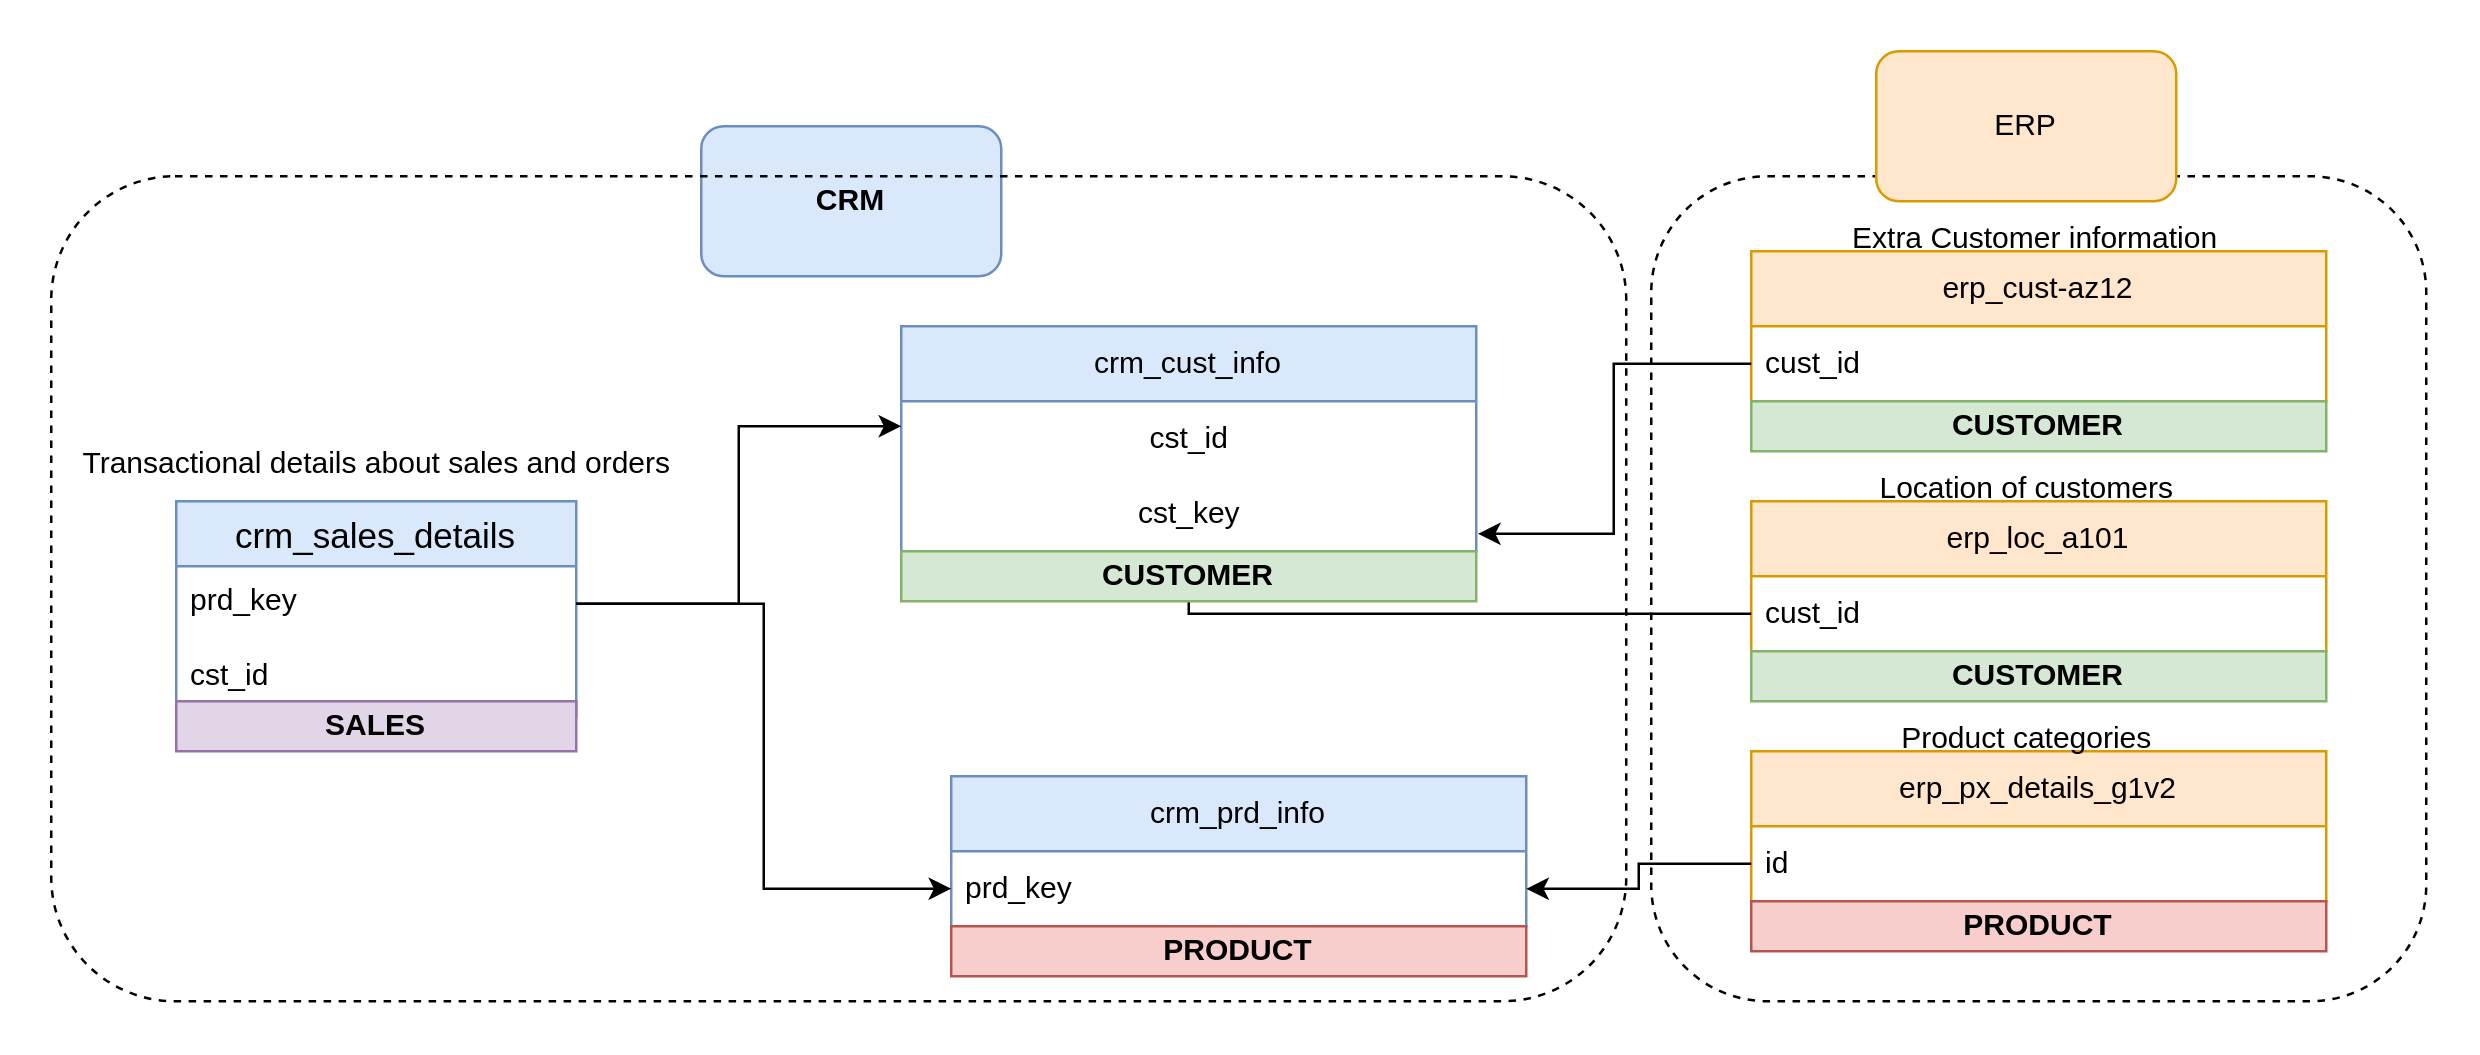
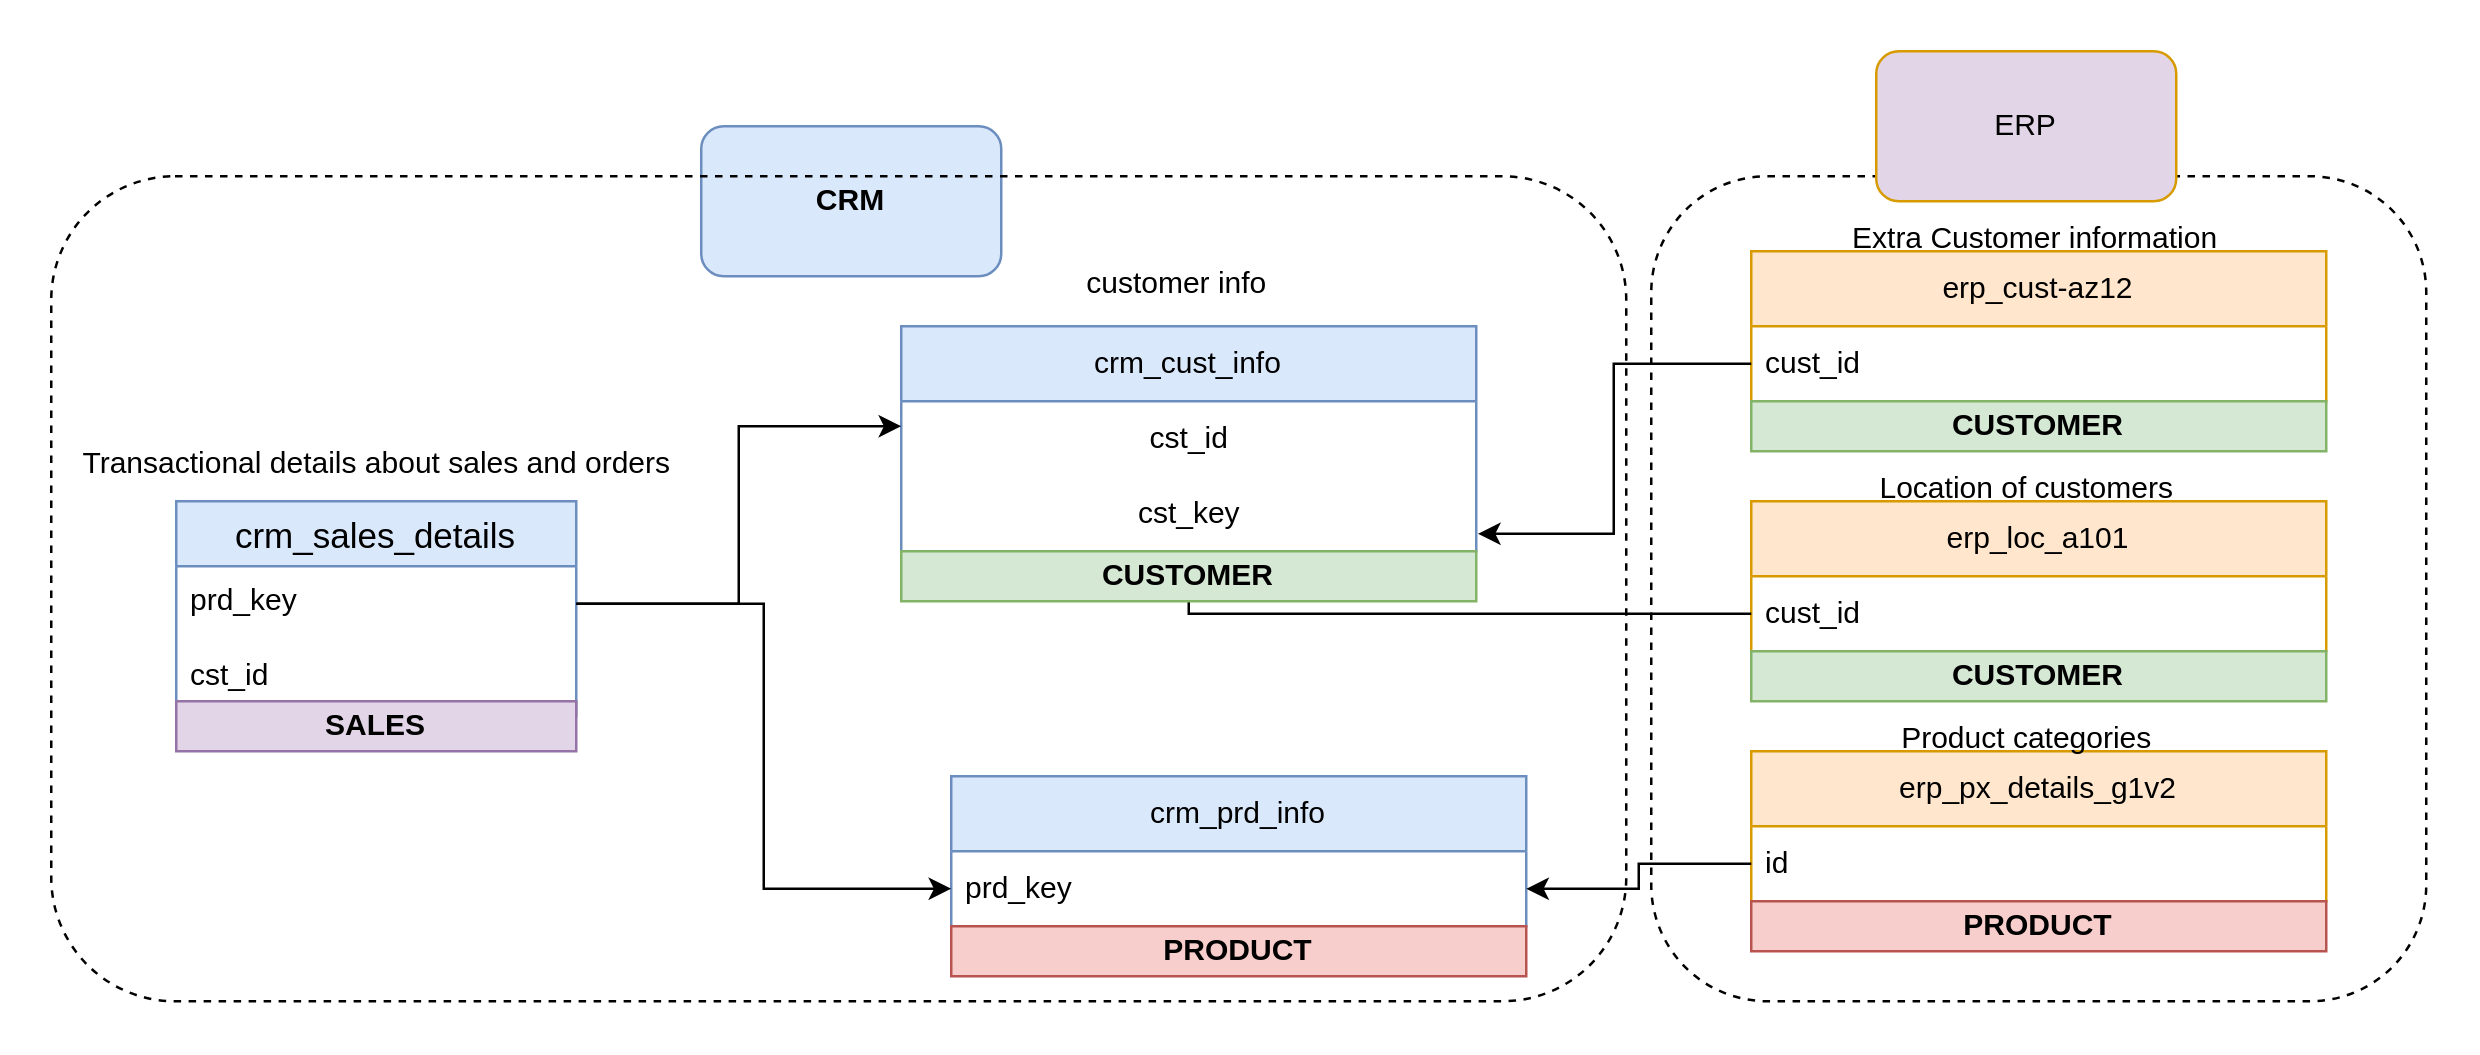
(2026, 126) -> (2026, 126)
none -> (1176, 284)
